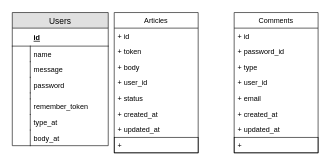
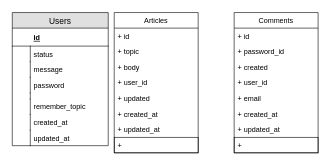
(131, 52) -> (130, 52)
(42, 54) -> (46, 54)
(249, 67) -> (255, 67)
(133, 98) -> (135, 98)
(62, 107) -> (61, 107)
(48, 122) -> (54, 122)
(48, 138) -> (54, 138)
